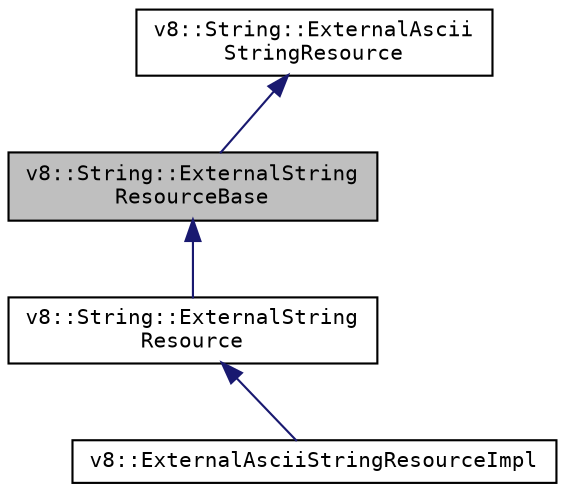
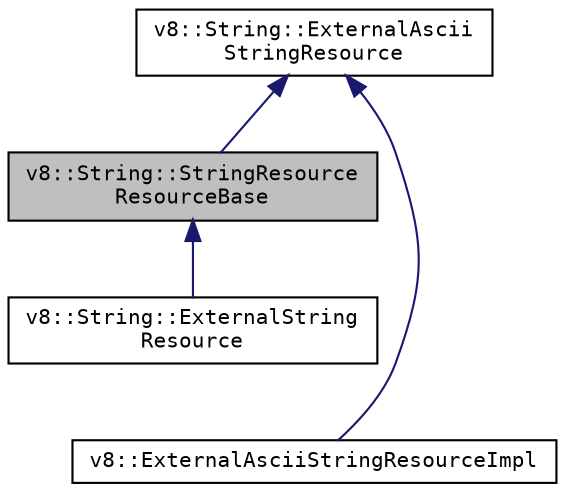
(193, 187) -> (193, 187)
(267, 410) -> (418, 272)
